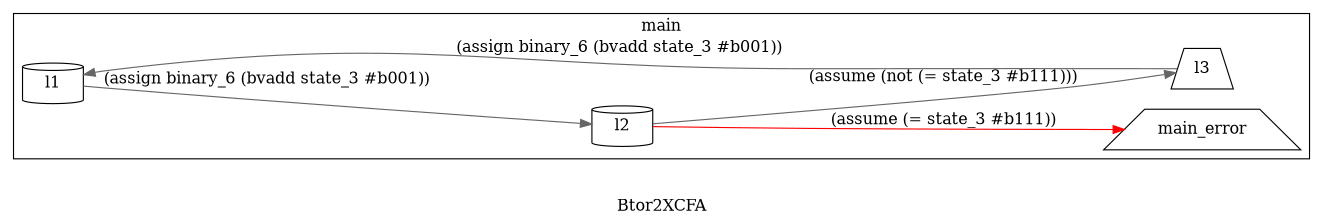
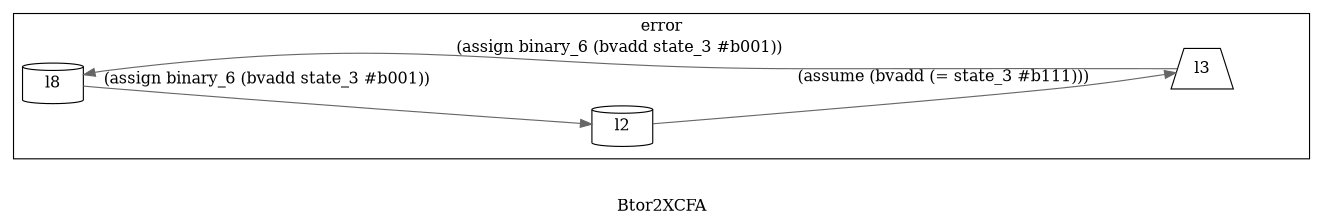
(662, 26) -> (662, 26)
(946, 77) -> (946, 77)
(53, 83) -> (53, 83)
(1202, 130) -> none
